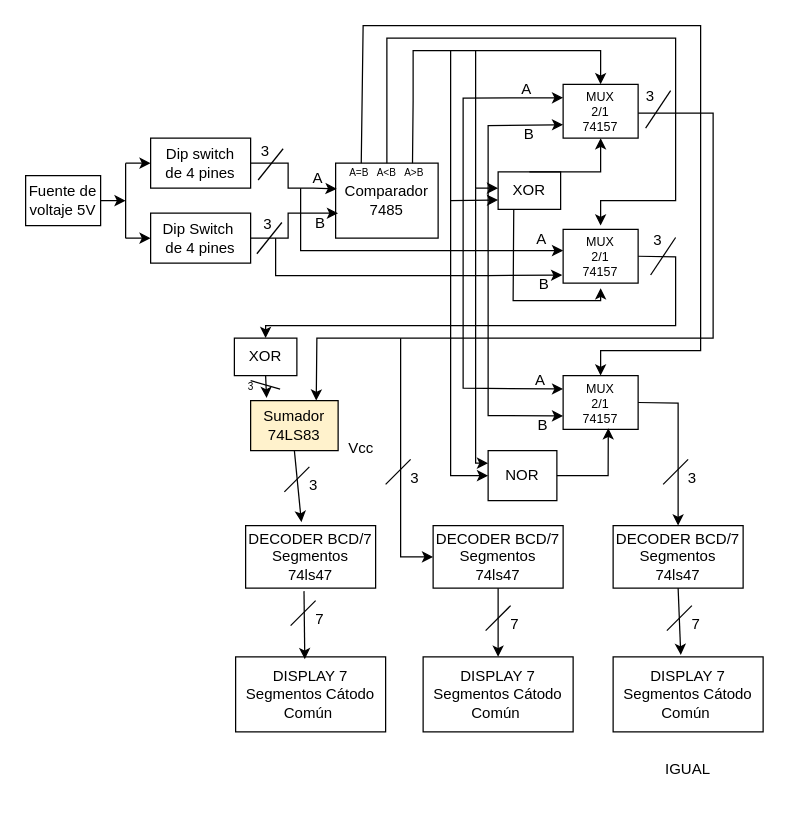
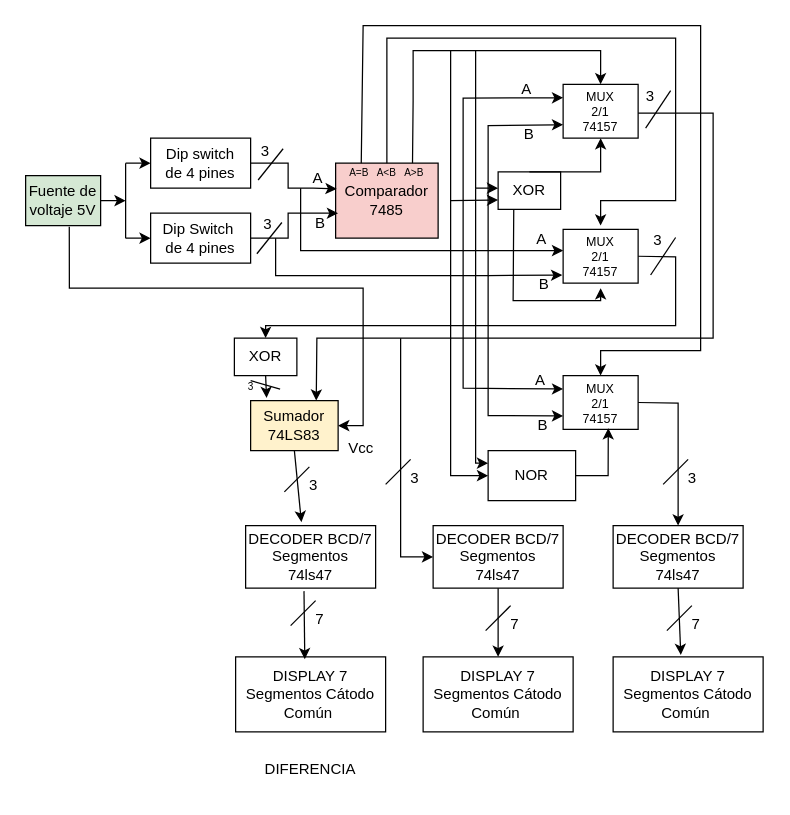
(63, 201) -> (63, 201)
(387, 201) -> (387, 201)
none -> (263, 288)
(523, 476) -> (532, 476)
none -> (311, 769)
(688, 769) -> none
